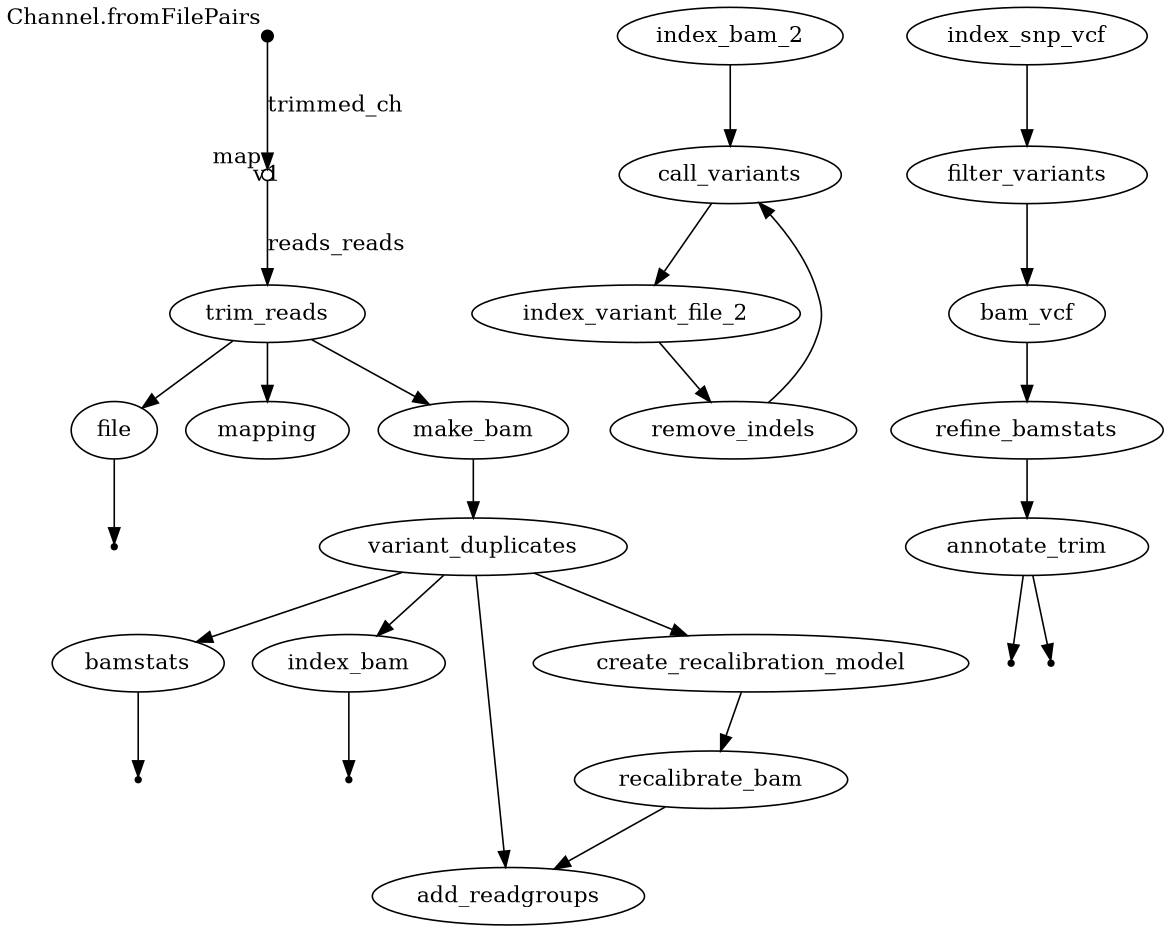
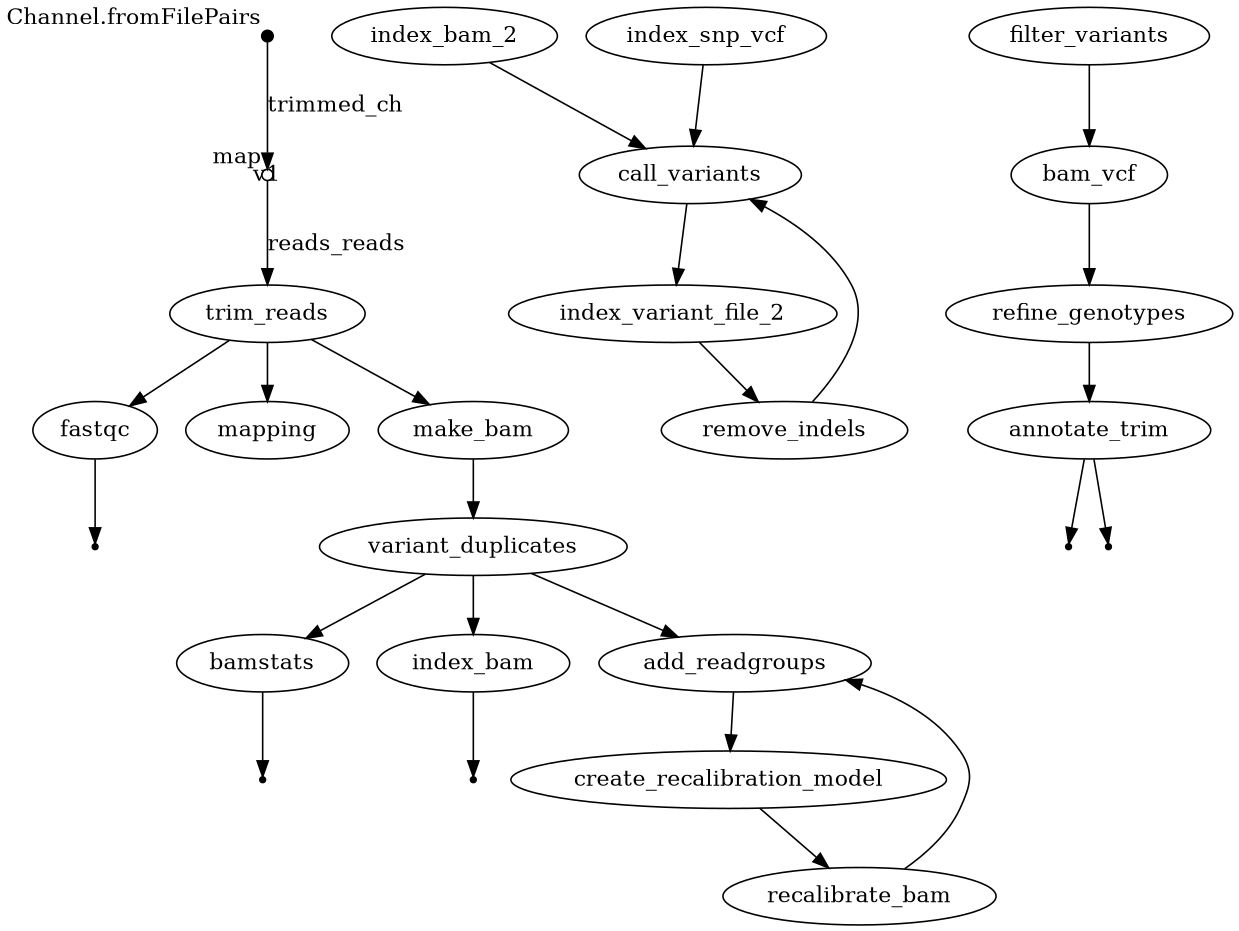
(1027, 97) -> (699, 97)
(114, 430) -> (95, 430)
(1027, 430) -> (1089, 314)
(603, 601) -> (732, 714)
